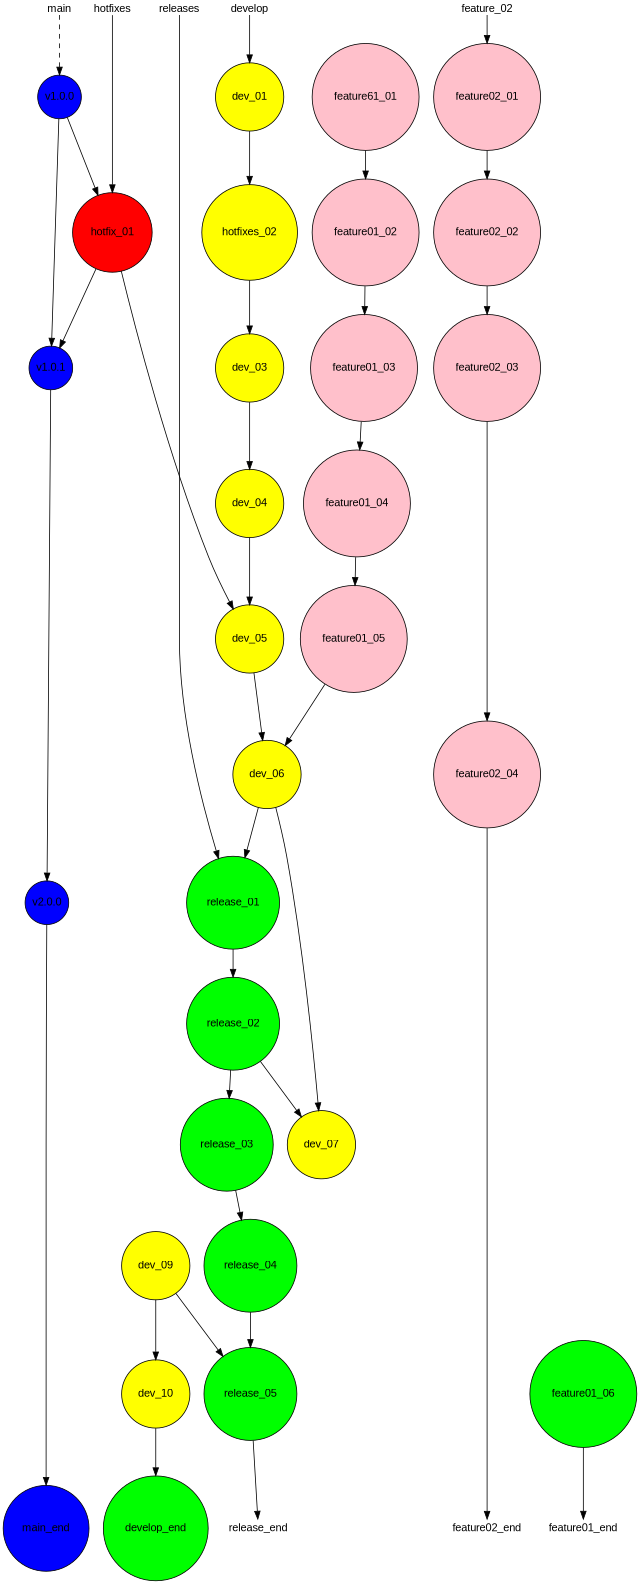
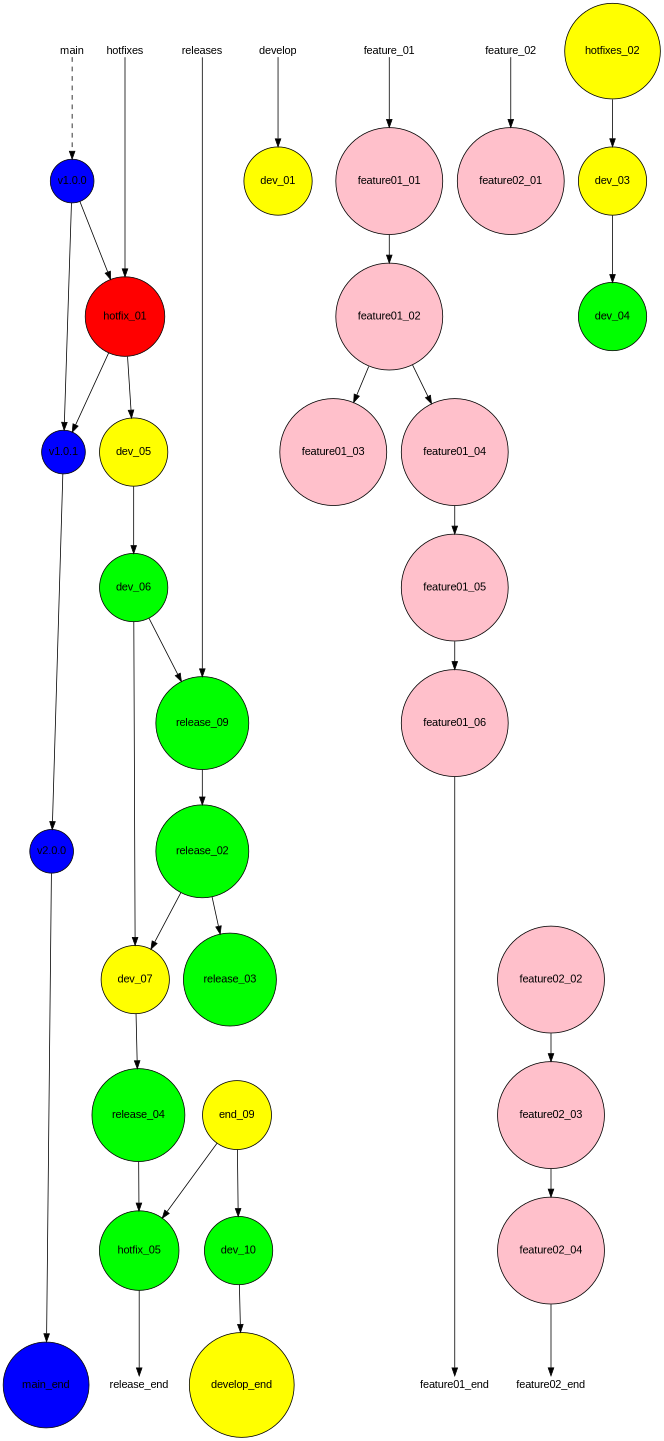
none -> (389, 51)
(366, 97) -> (389, 181)
(250, 154) -> none
(487, 161) -> none
(361, 432) -> (420, 381)
(250, 503) -> (613, 317)
(250, 567) -> none
(307, 712) -> (455, 651)
(267, 774) -> (134, 588)
(233, 903) -> (202, 723)
(238, 1201) -> (137, 1037)
(156, 1266) -> (237, 1115)
(156, 1394) -> (239, 1251)
(250, 1394) -> (139, 1251)
(583, 1394) -> (455, 723)
(156, 1528) -> (242, 1385)
